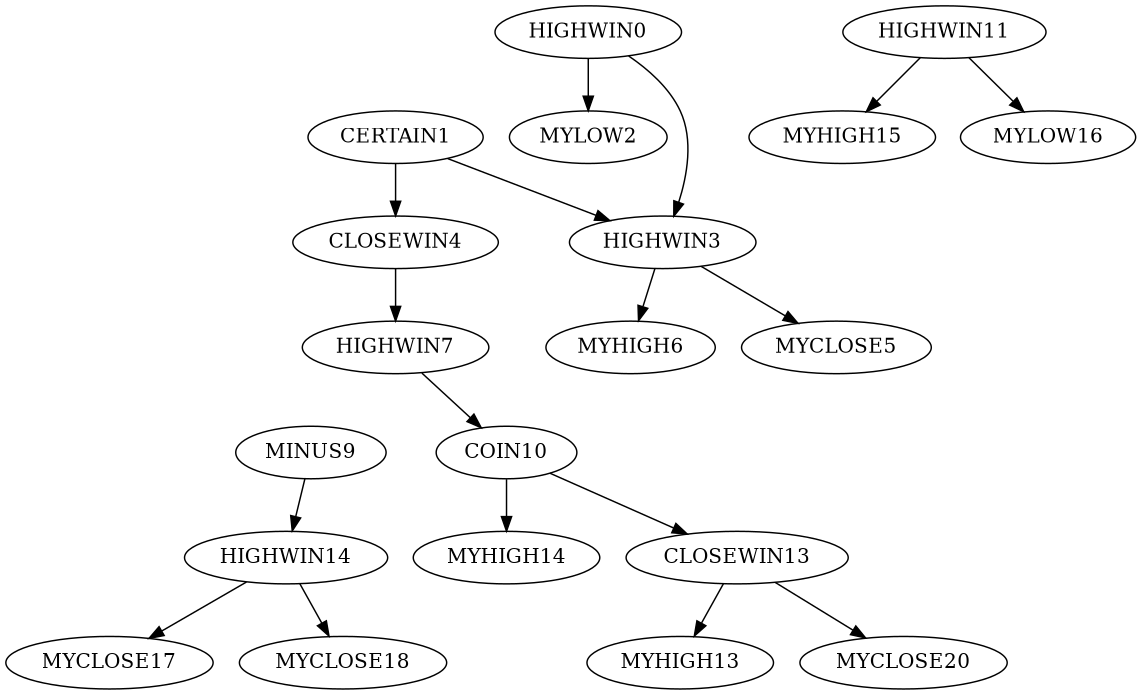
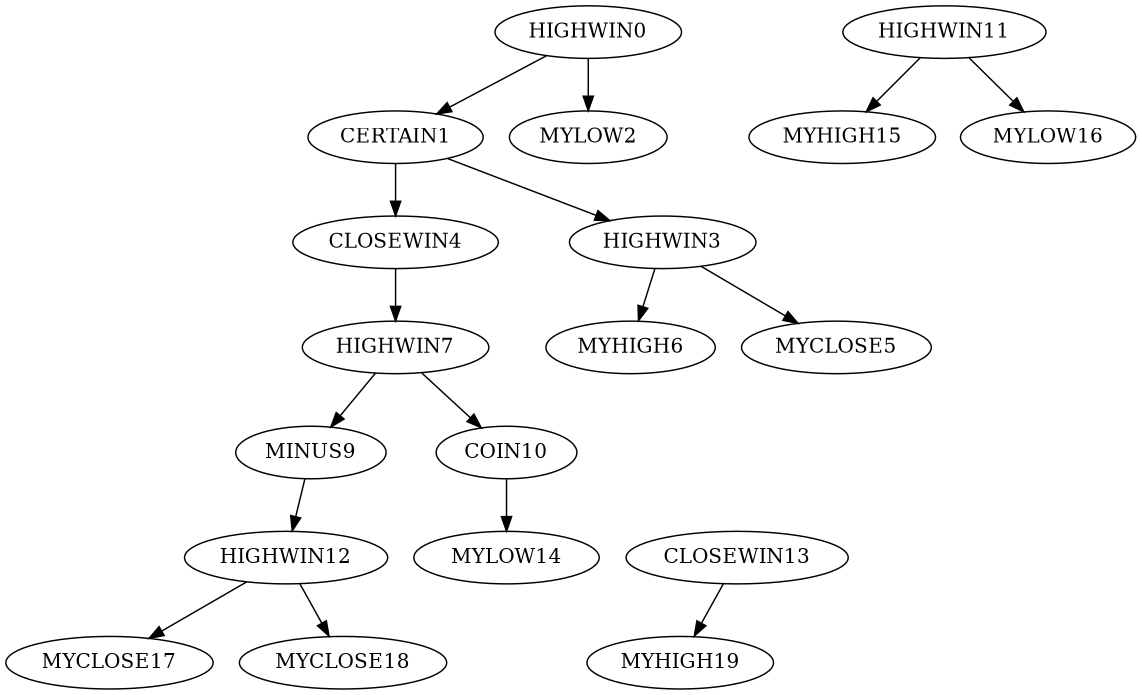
(683, 119) -> (498, 81)
none -> (358, 394)
(612, 501) -> none
(286, 558) -> (286, 558)
(507, 558) -> (507, 558)
(680, 663) -> (680, 663)
(904, 663) -> none
